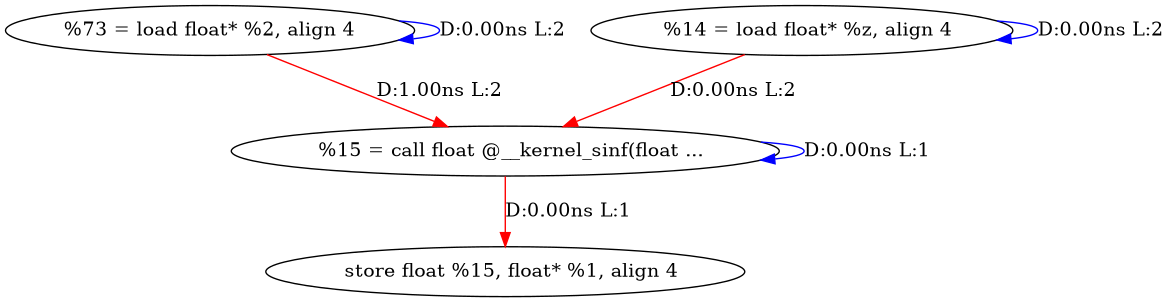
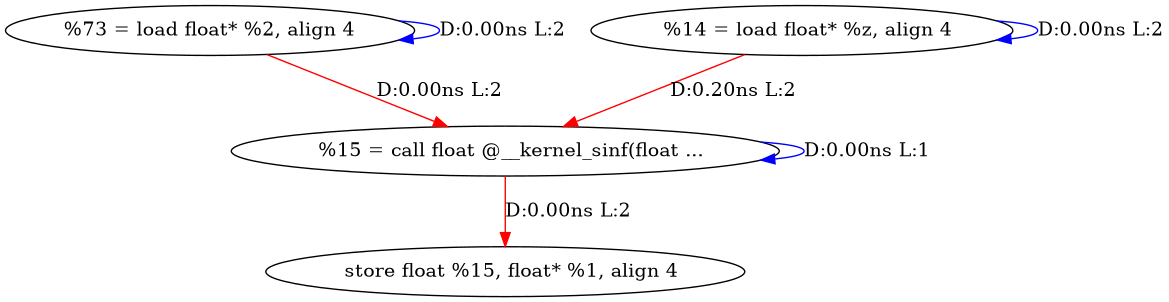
(439, 91) -> (439, 91)
(733, 91) -> (733, 91)
(568, 211) -> (568, 211)
